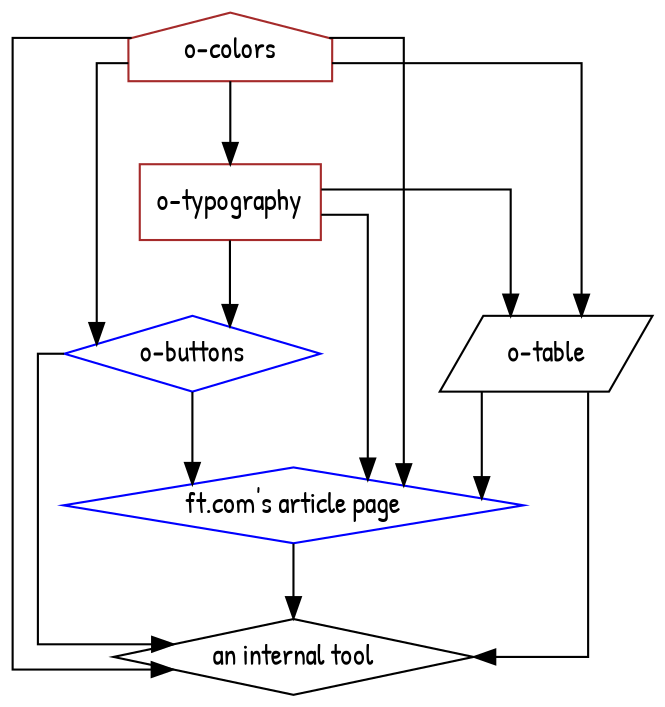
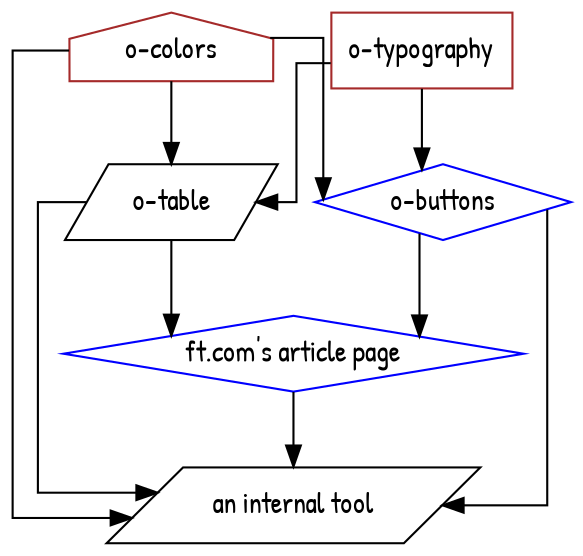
(230, 112) -> none
(404, 214) -> none
(368, 313) -> none
(293, 657) -> (293, 505)
